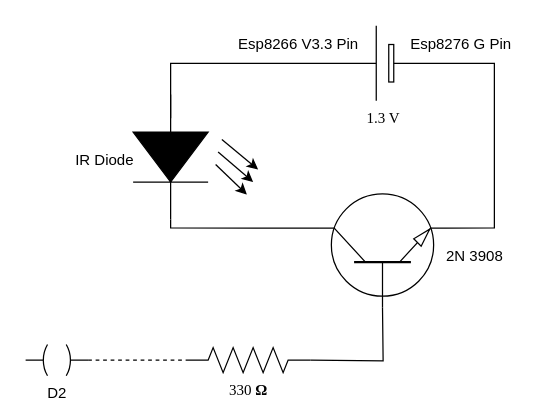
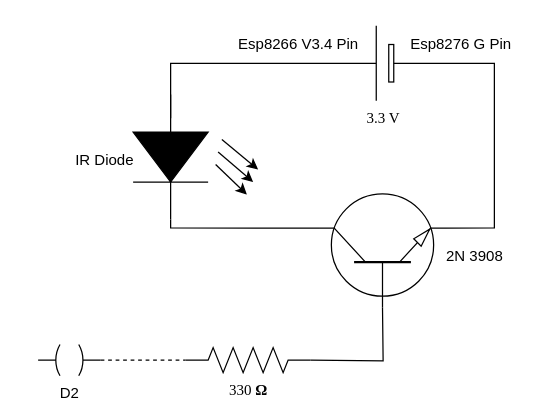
(299, 44) -> (299, 44)
(384, 118) -> (384, 118)
(57, 360) -> (69, 360)
